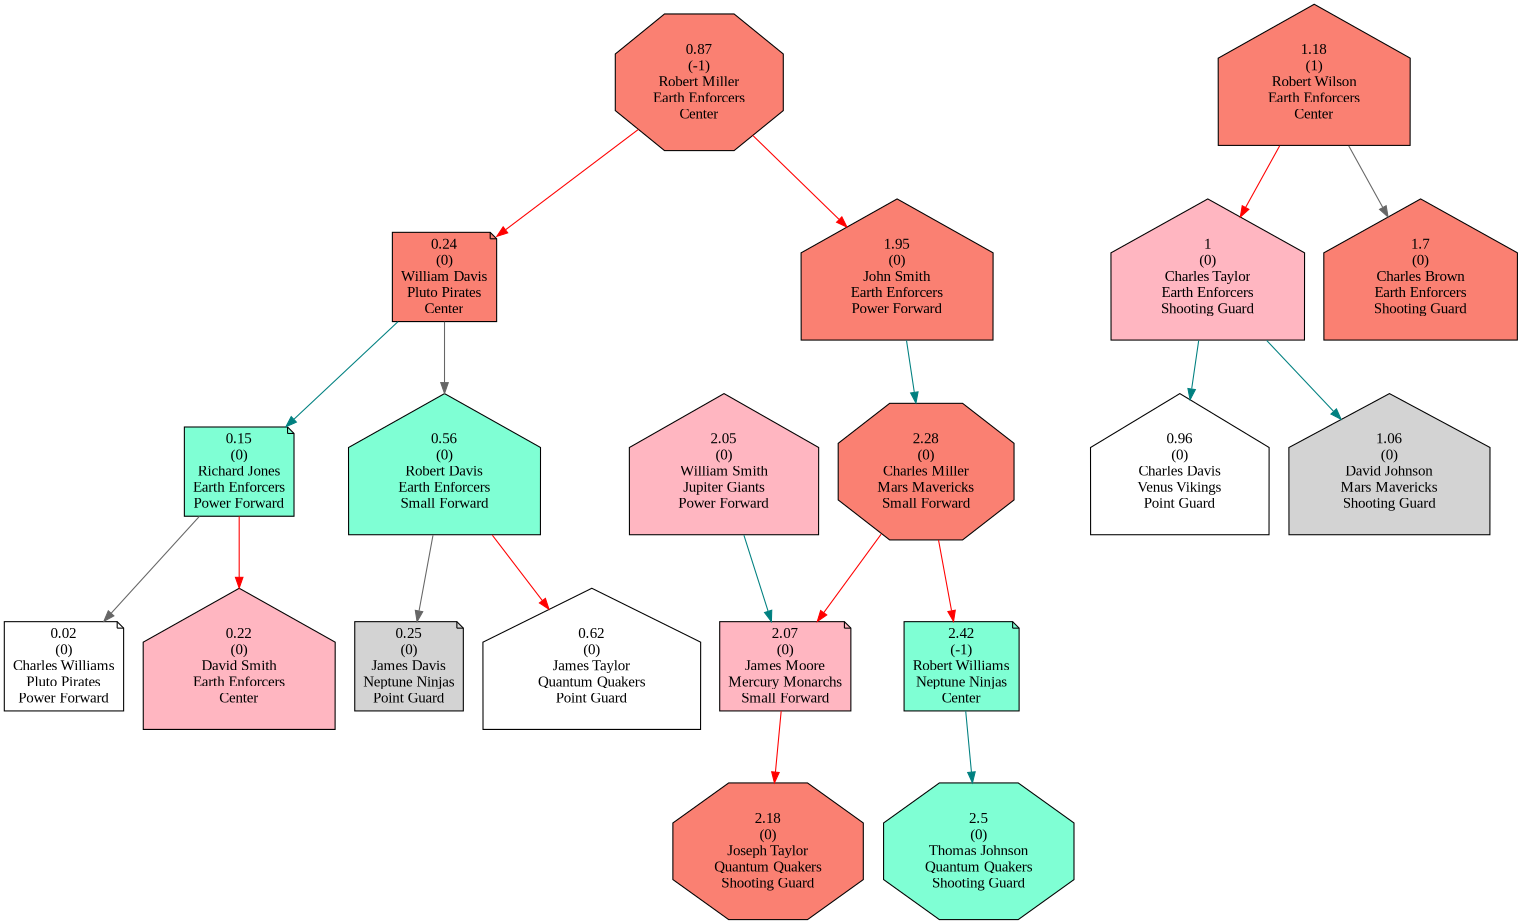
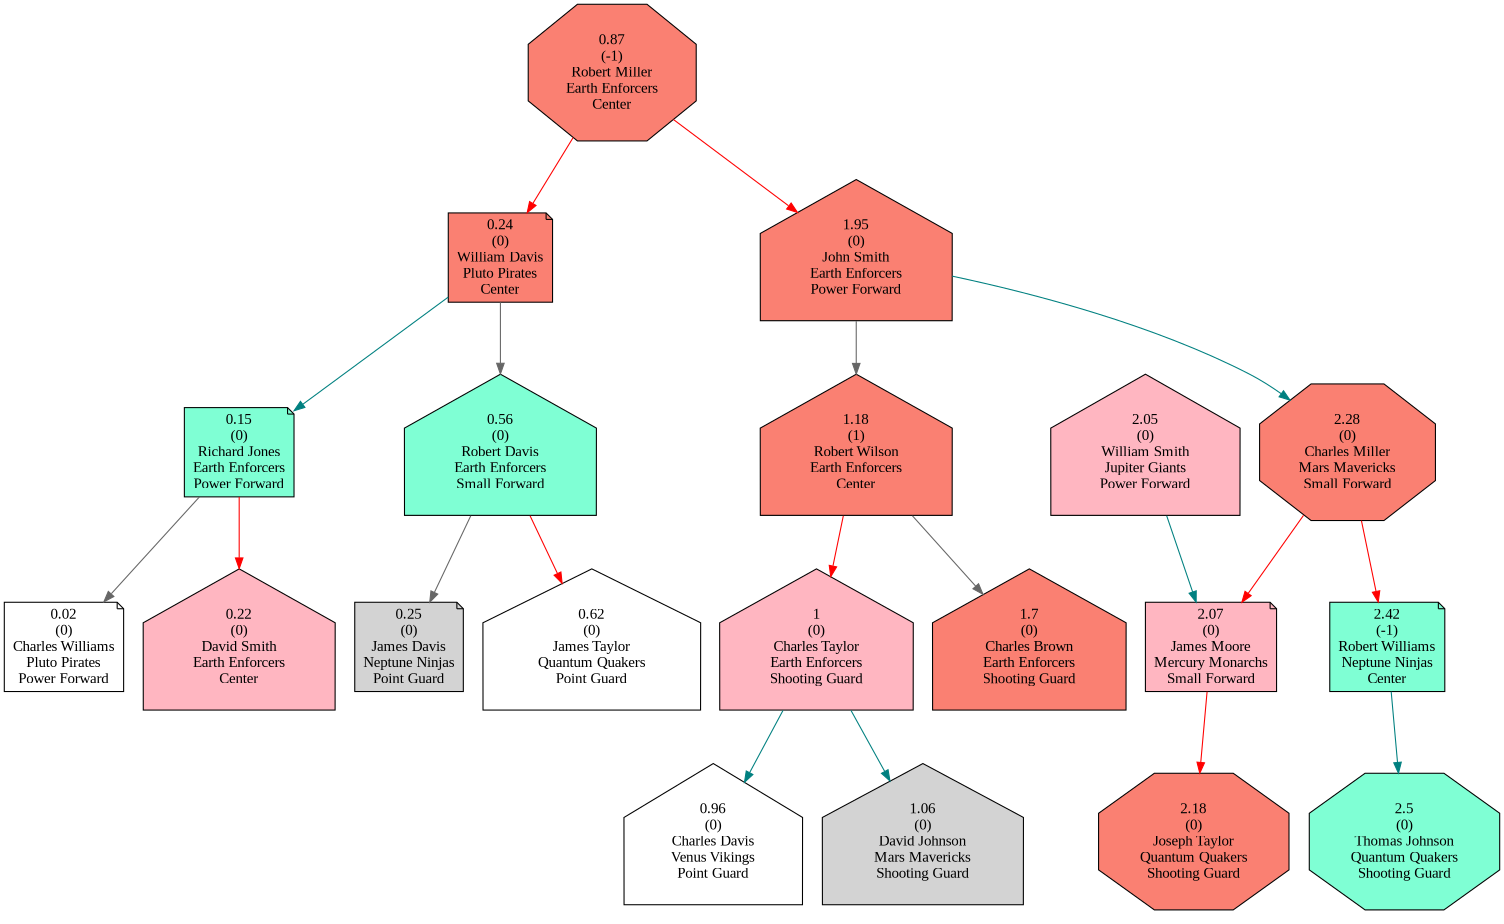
none -> (856, 342)
